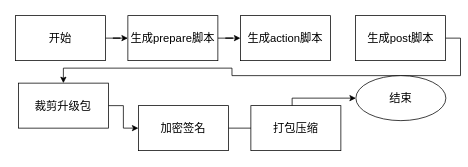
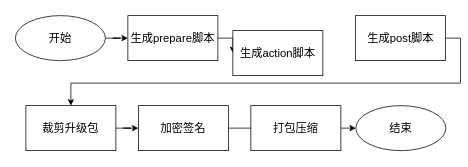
(60, 38) -> (60, 38)
(285, 38) -> (278, 53)
(401, 98) -> (401, 128)
(63, 105) -> (71, 128)
